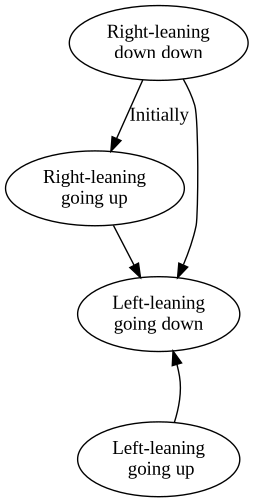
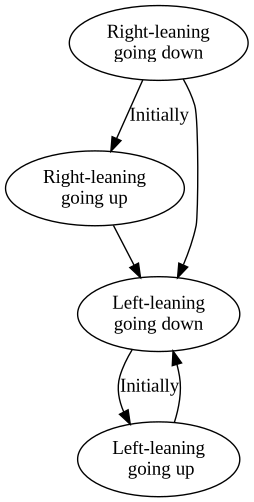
(159, 43) -> (159, 43)
none -> (119, 380)
